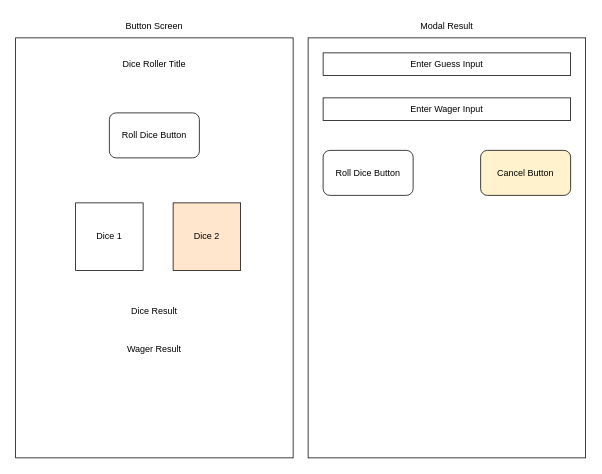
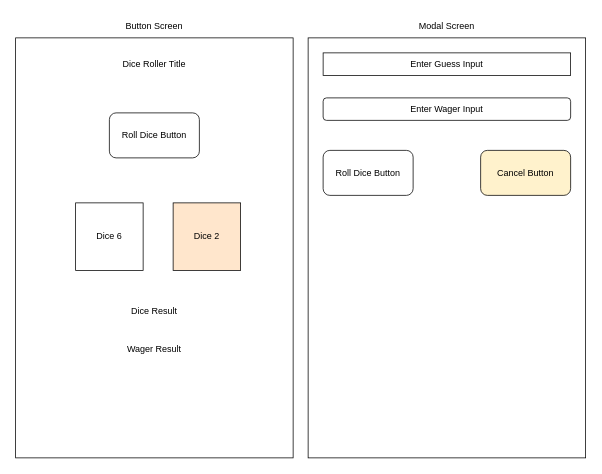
(447, 27) -> (447, 27)
(447, 109) -> (447, 109)
(109, 237) -> (109, 237)
